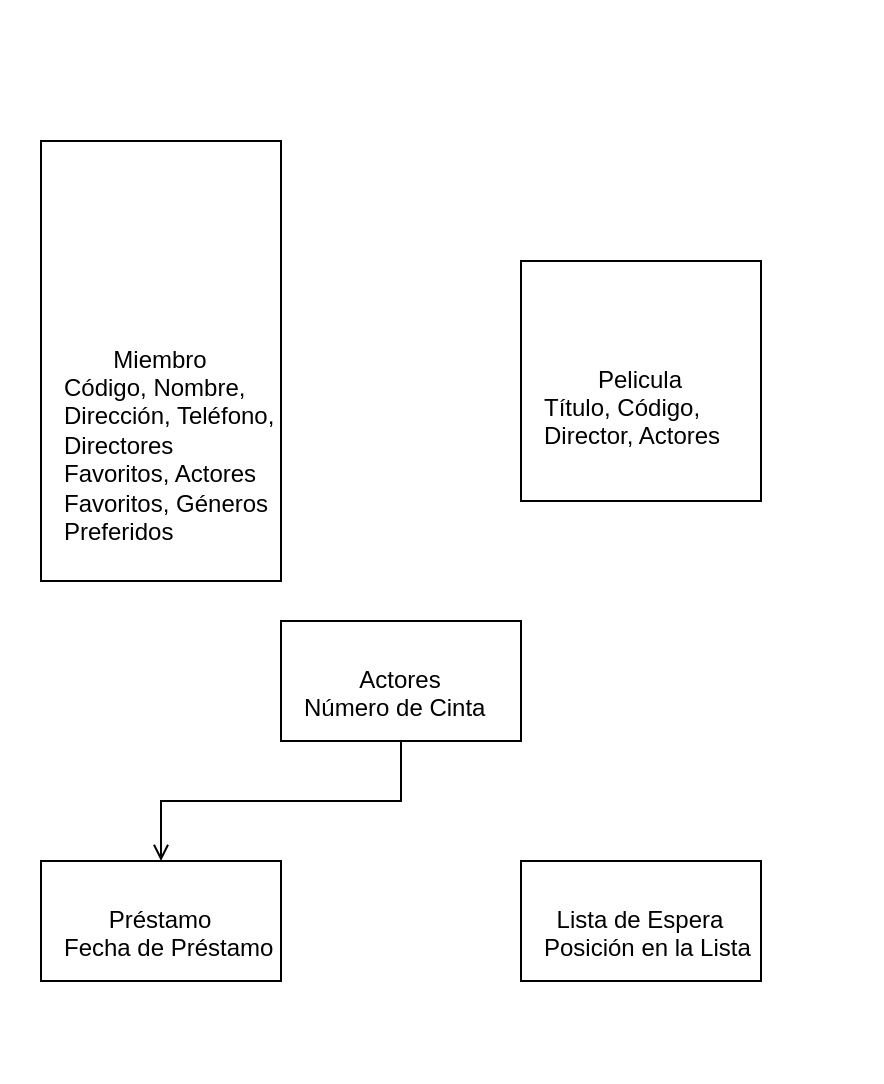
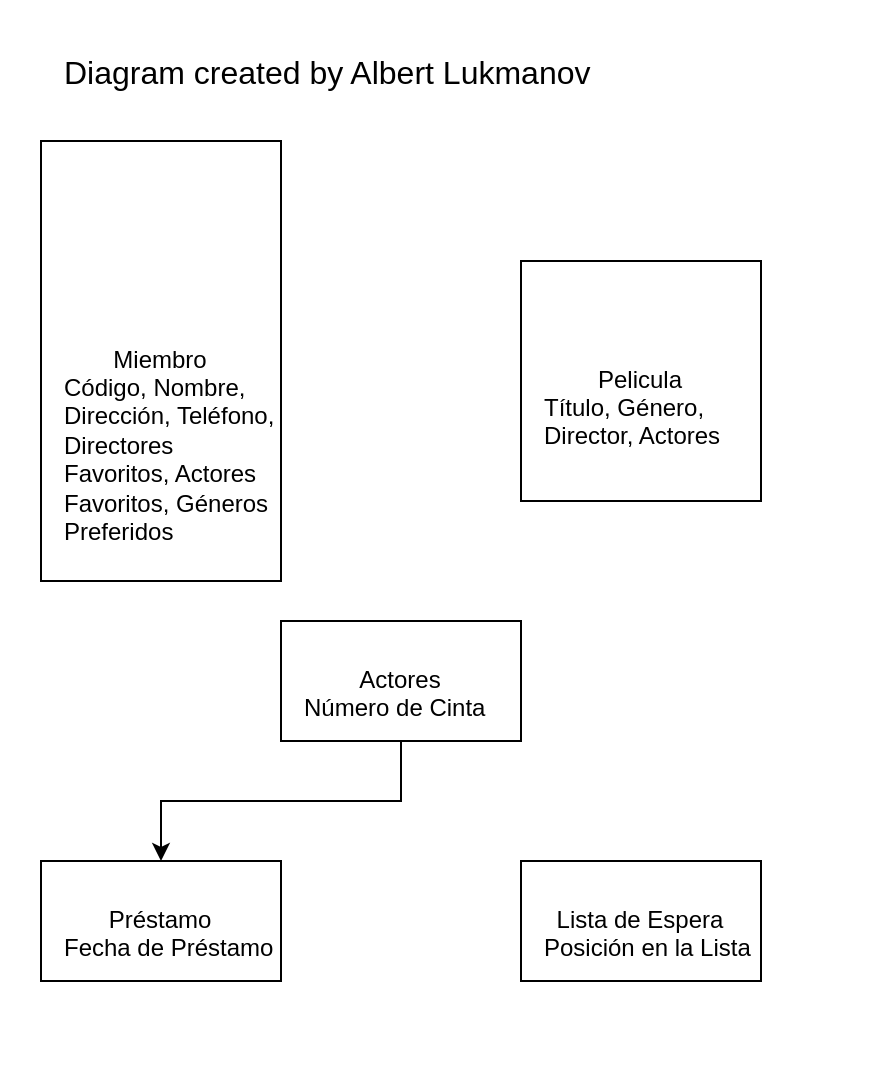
none -> (441, 81)
(653, 424) -> (653, 424)
(161, 848) -> (161, 846)
